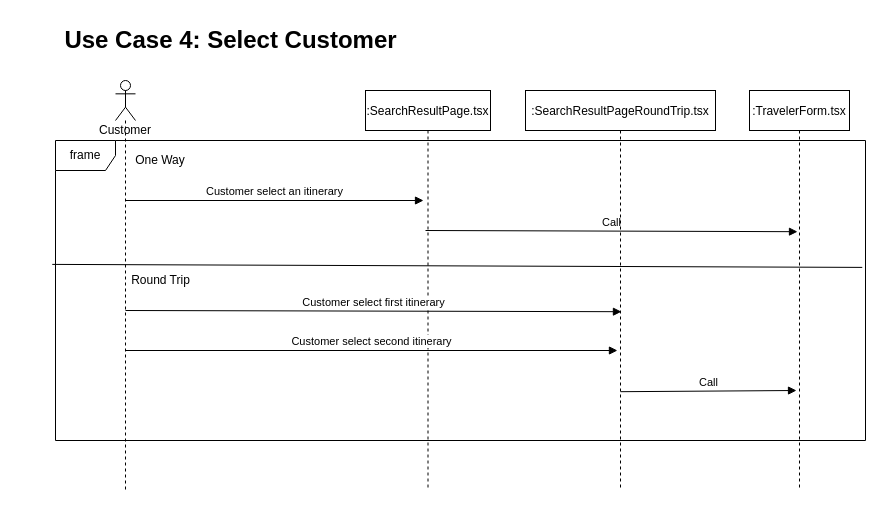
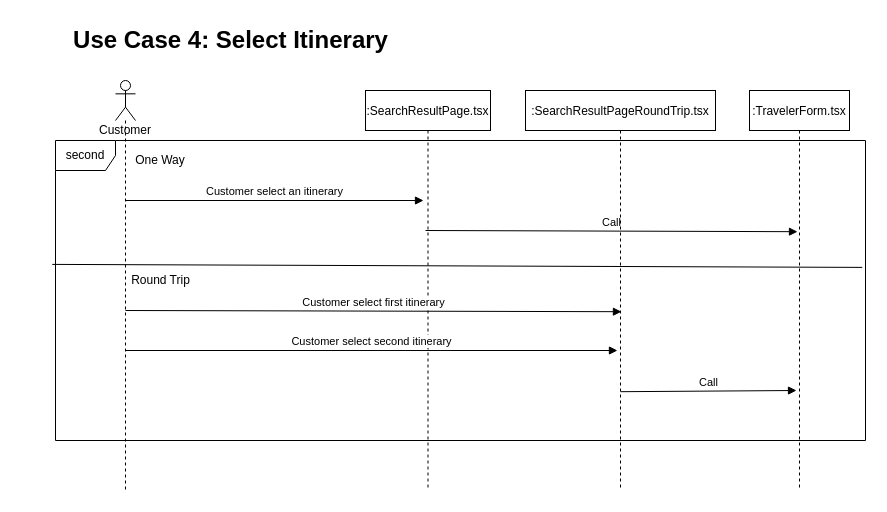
(231, 41) -> (231, 41)
(86, 156) -> (86, 156)
